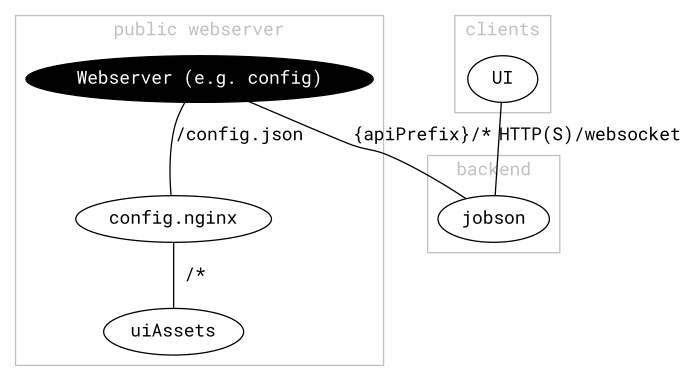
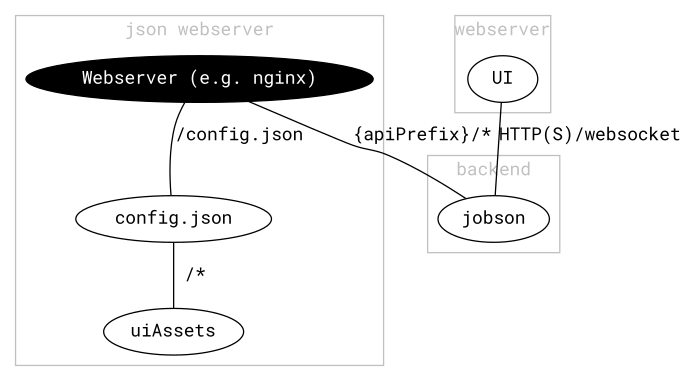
(200, 30) -> (200, 30)
(503, 30) -> (503, 30)
(200, 79) -> (200, 79)
(174, 219) -> (174, 219)
